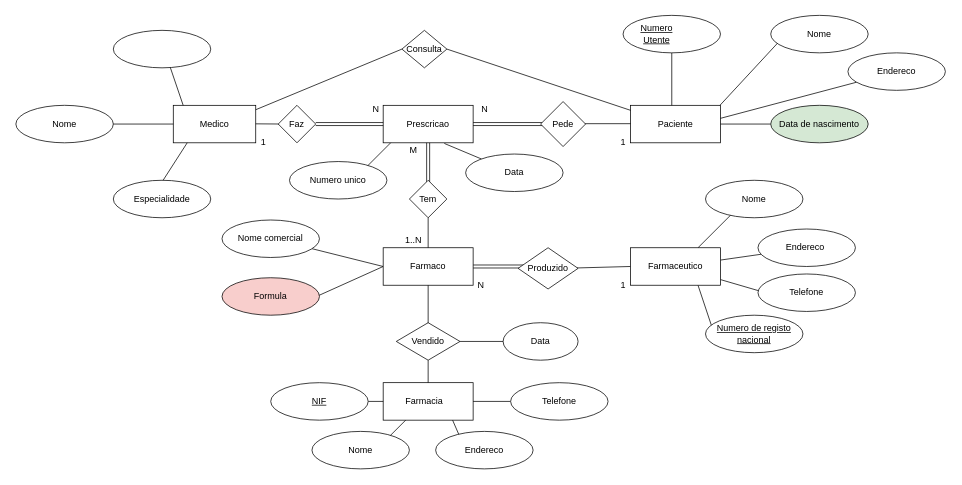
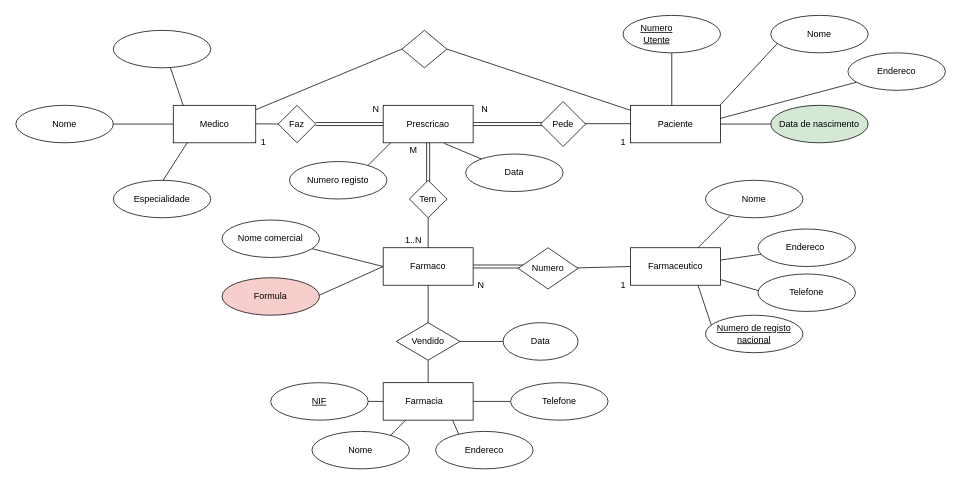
(424, 49) -> none
(338, 180) -> (338, 180)
(548, 269) -> (548, 269)
